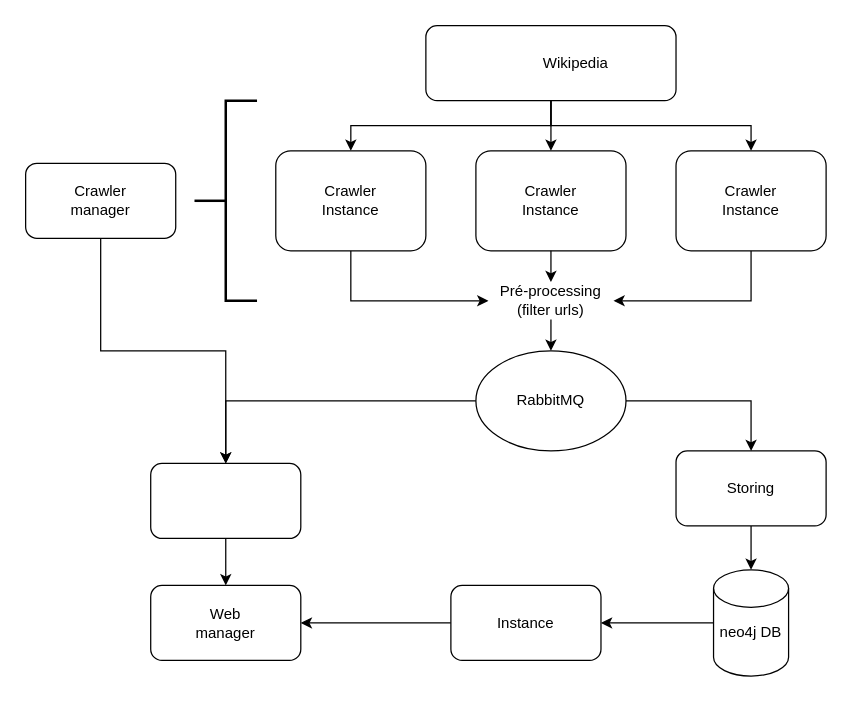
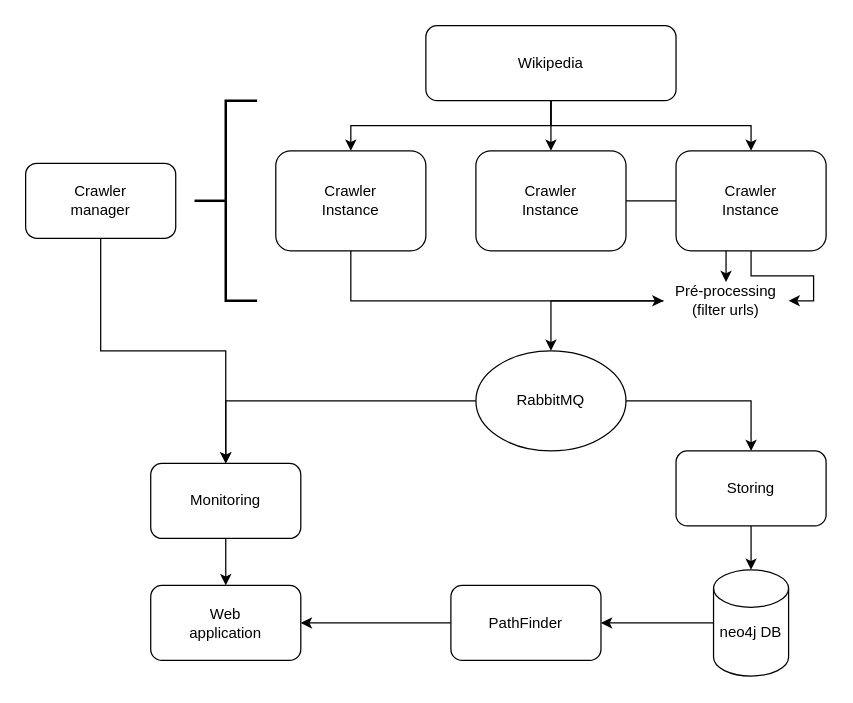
(576, 63) -> (551, 63)
(551, 301) -> (726, 301)
none -> (226, 501)
(226, 623) -> (226, 623)
(526, 623) -> (526, 623)
